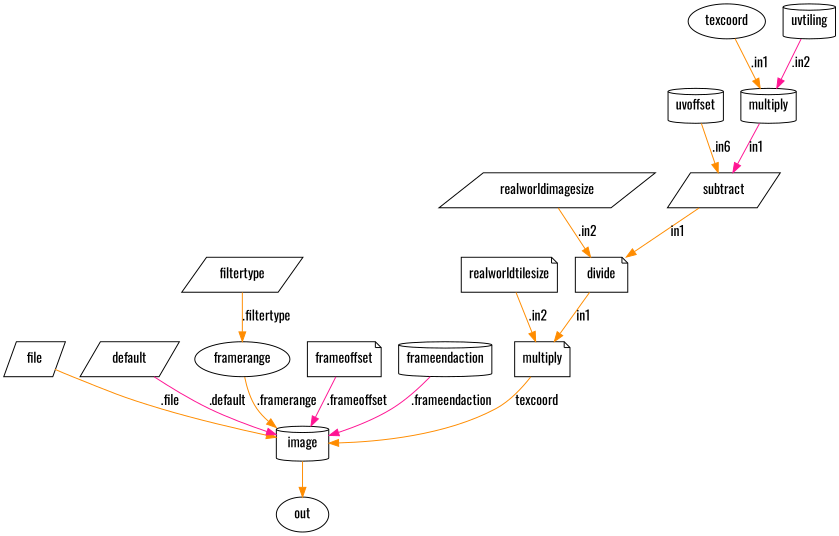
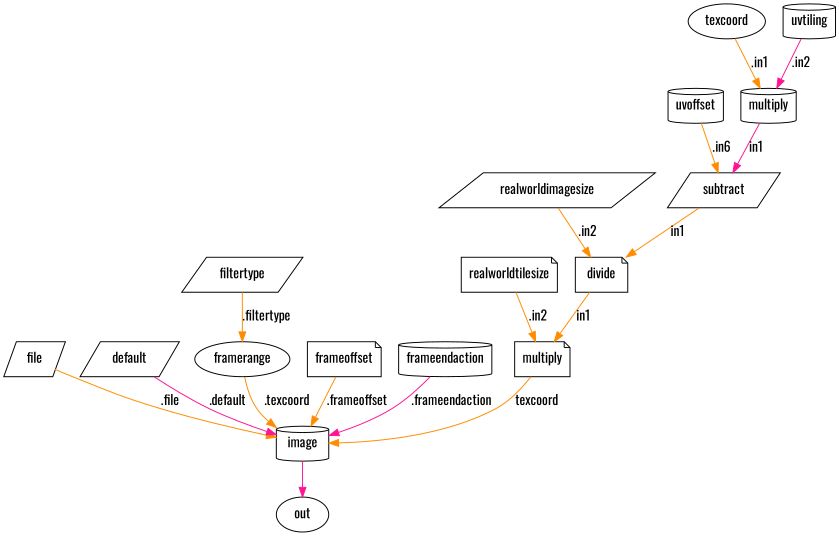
(326, 397) -> (326, 397)
(287, 401) -> (287, 401)
(303, 474) -> (303, 474)
